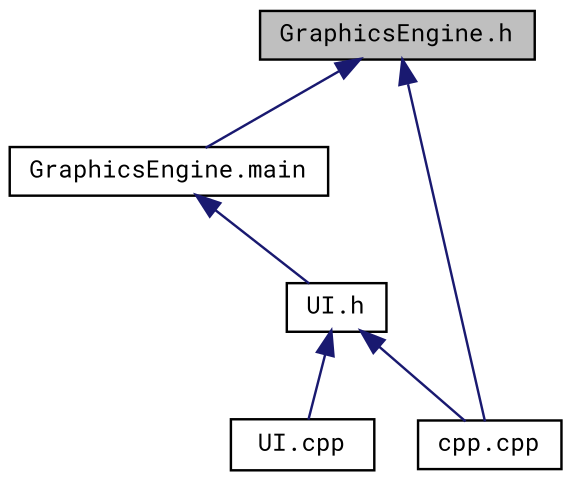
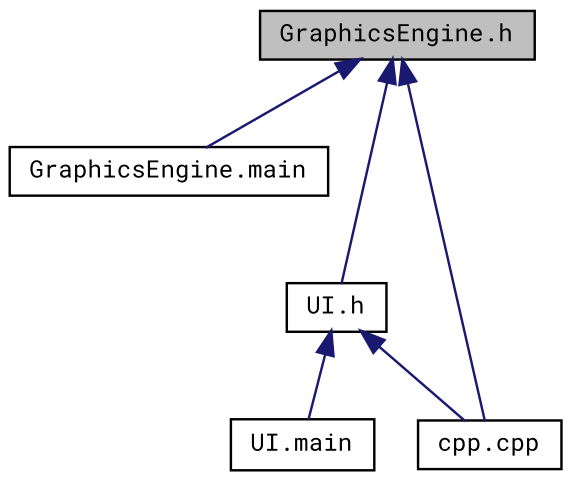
(262, 247) -> (364, 184)
(303, 445) -> (303, 445)
